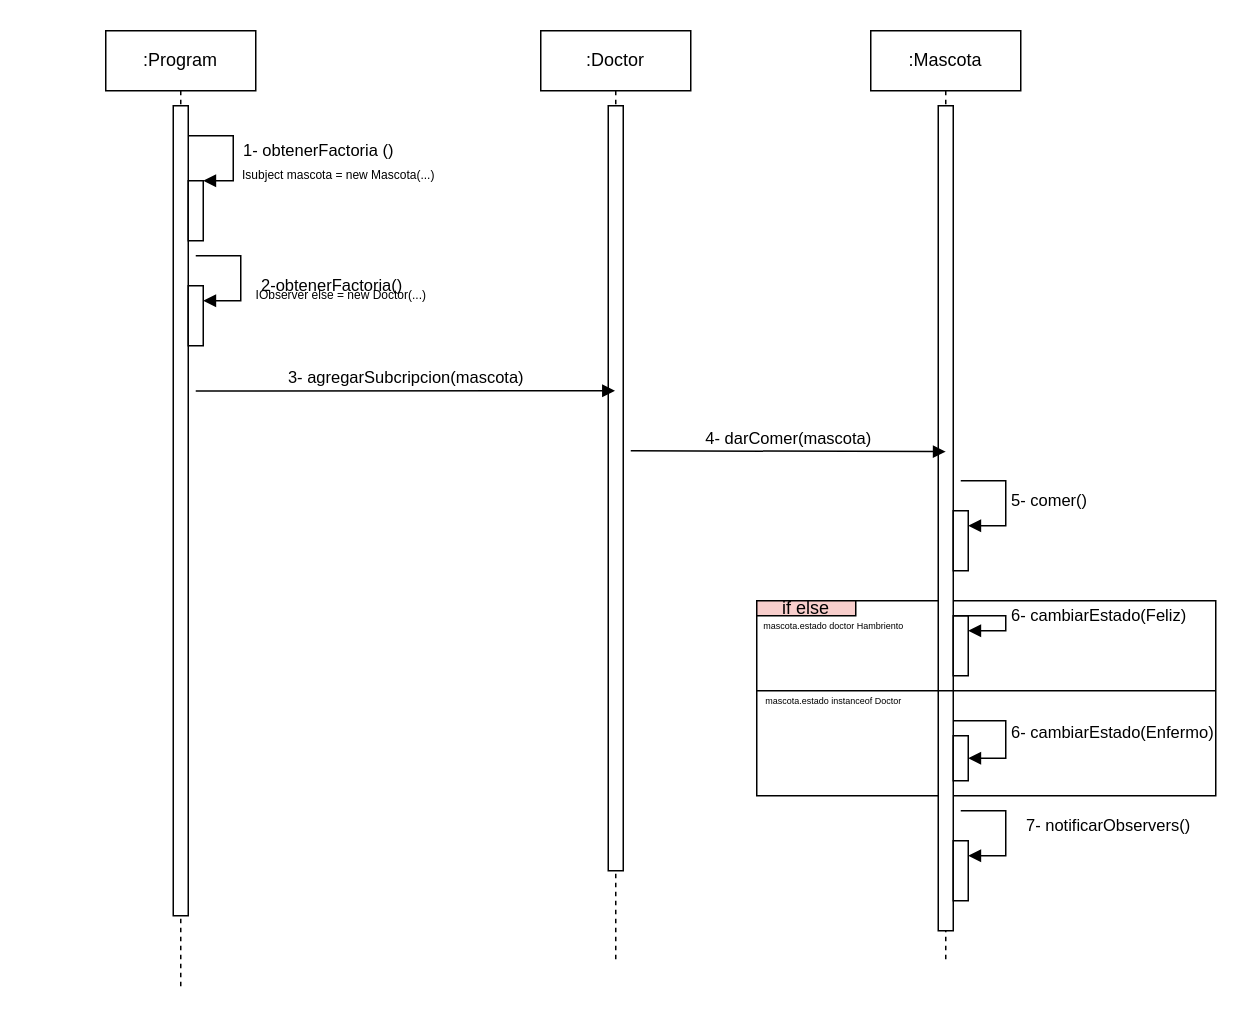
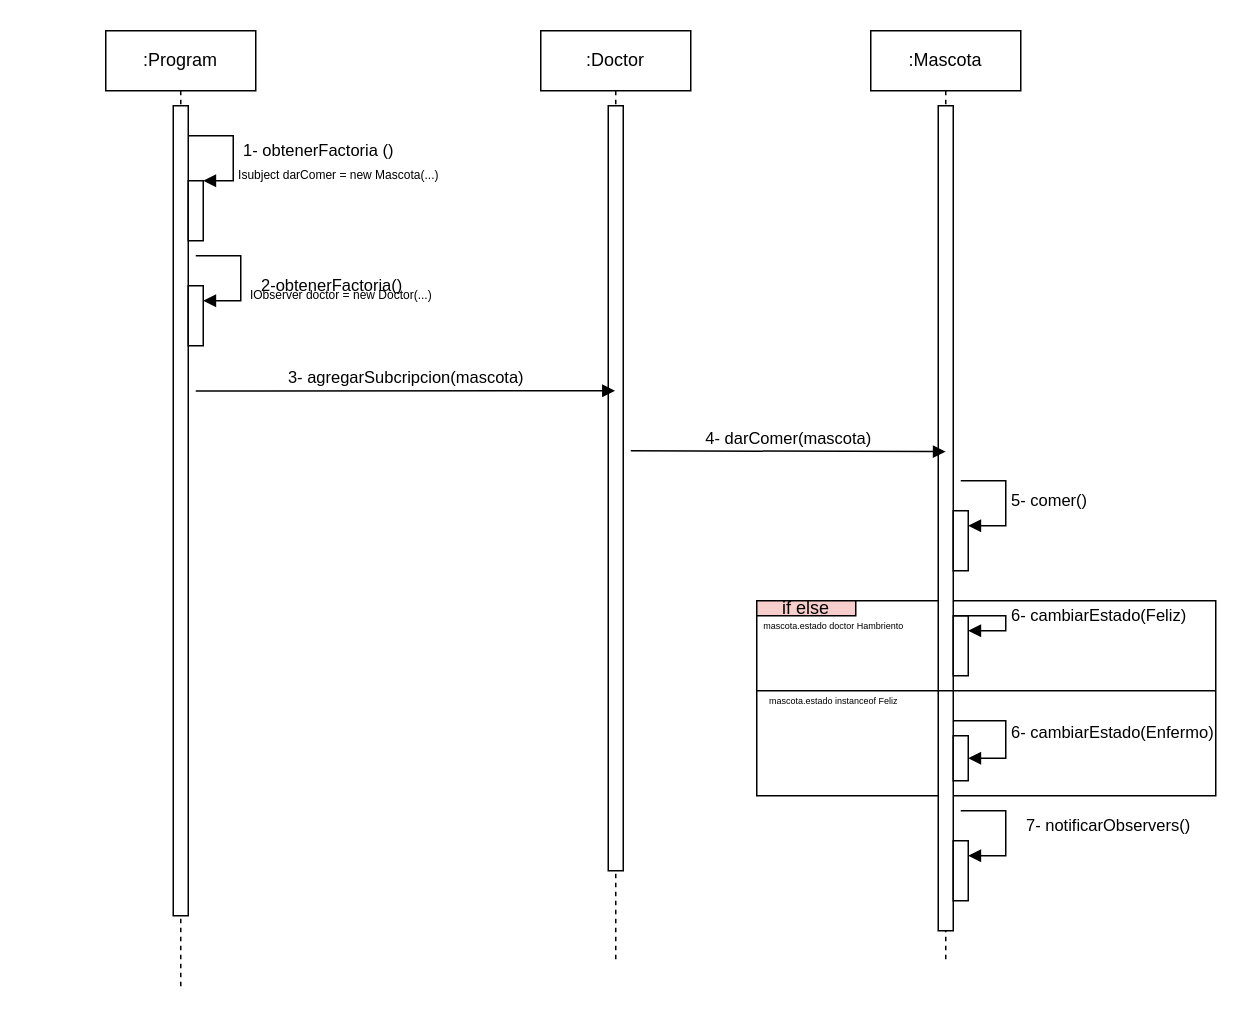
(339, 173) -> (339, 173)
(242, 293) -> (242, 293)
(834, 698) -> (834, 698)
